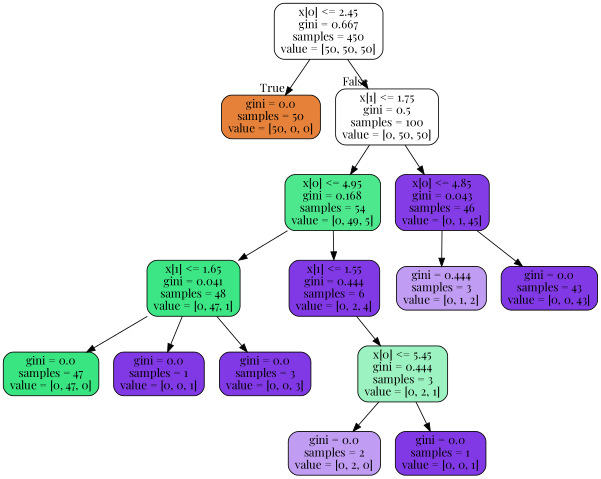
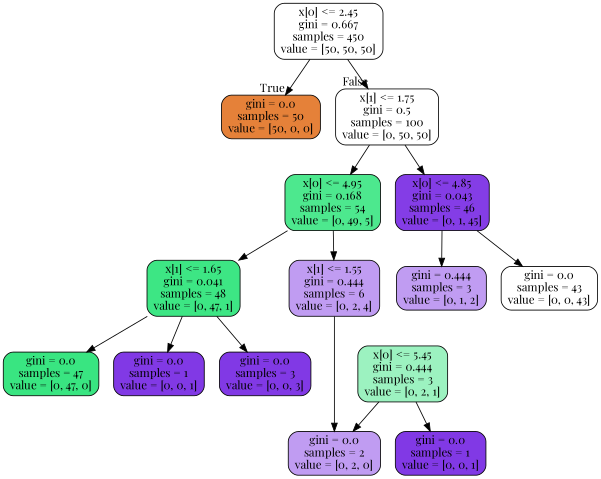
(334, 288) -> (334, 288)
(549, 288) -> (549, 288)
(366, 328) -> (334, 370)
